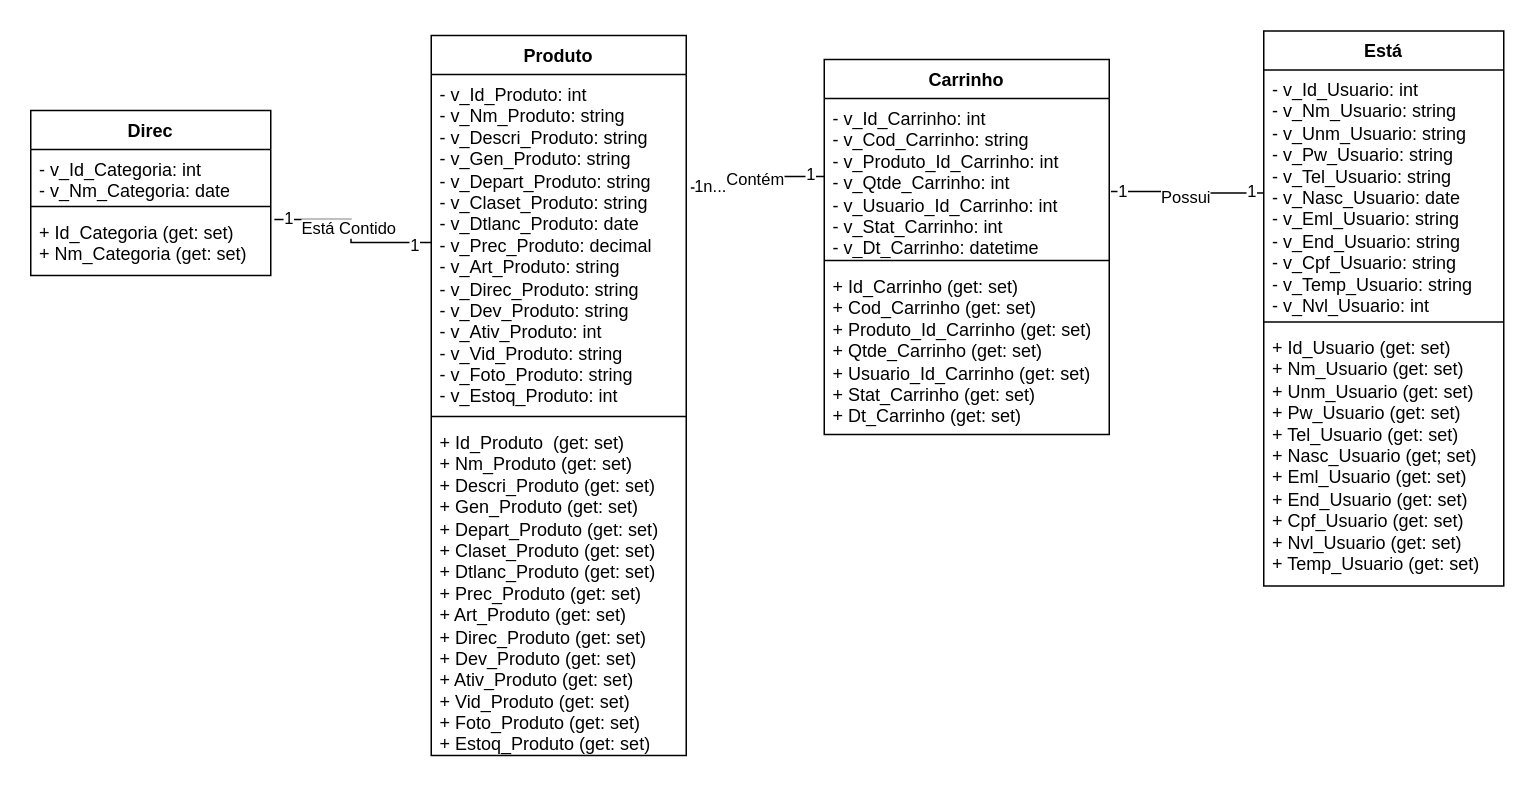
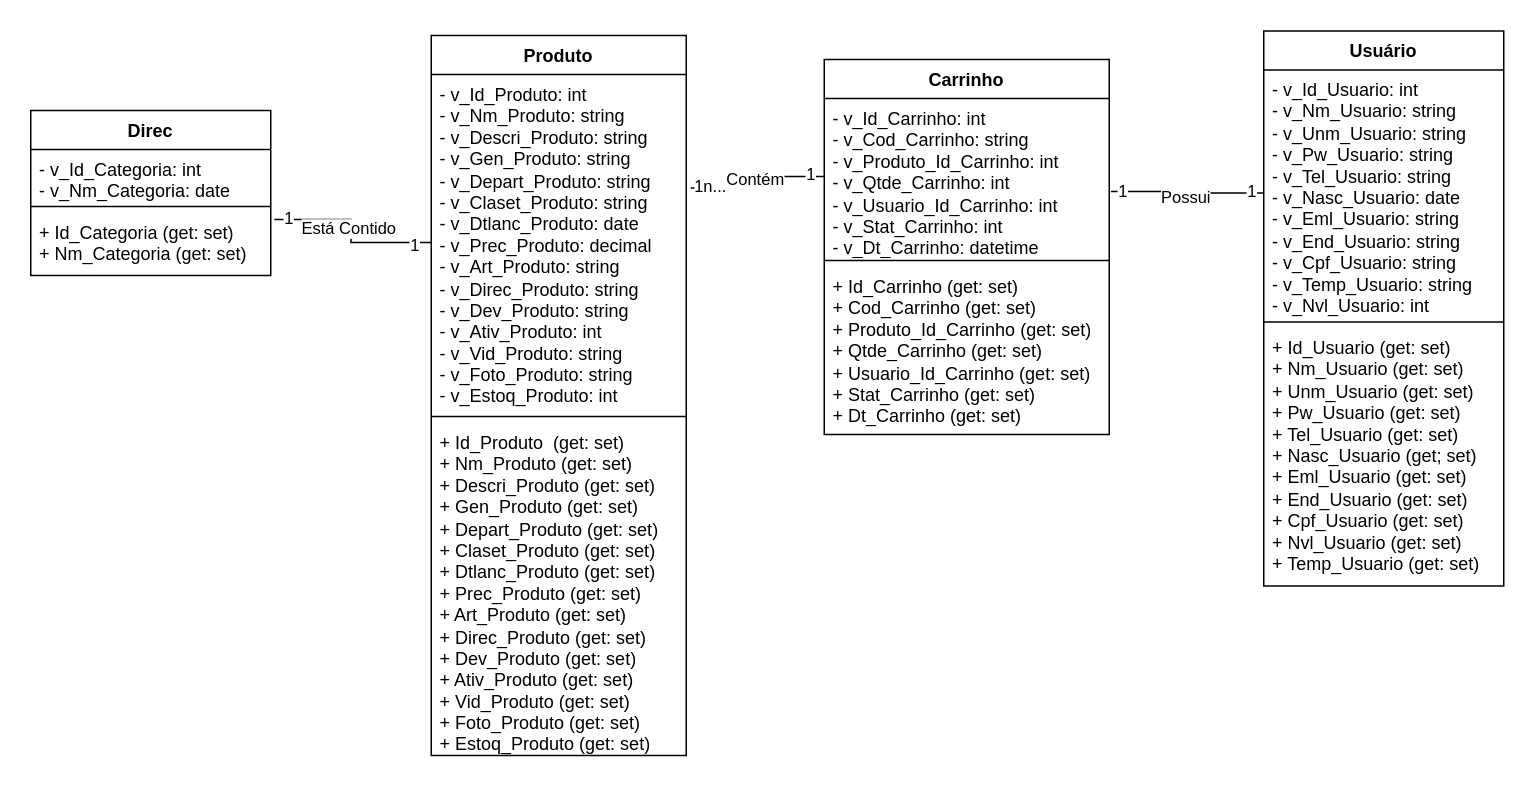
(1384, 52) -> (1384, 52)
